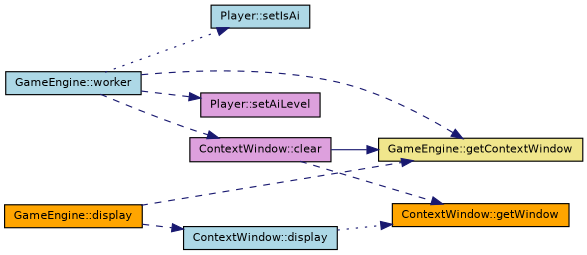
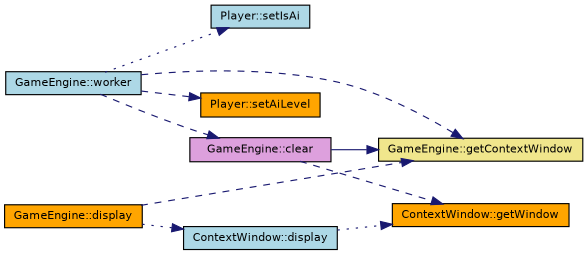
(260, 105) -> (260, 105)
(260, 150) -> (260, 150)
(157, 226) -> (157, 226)
